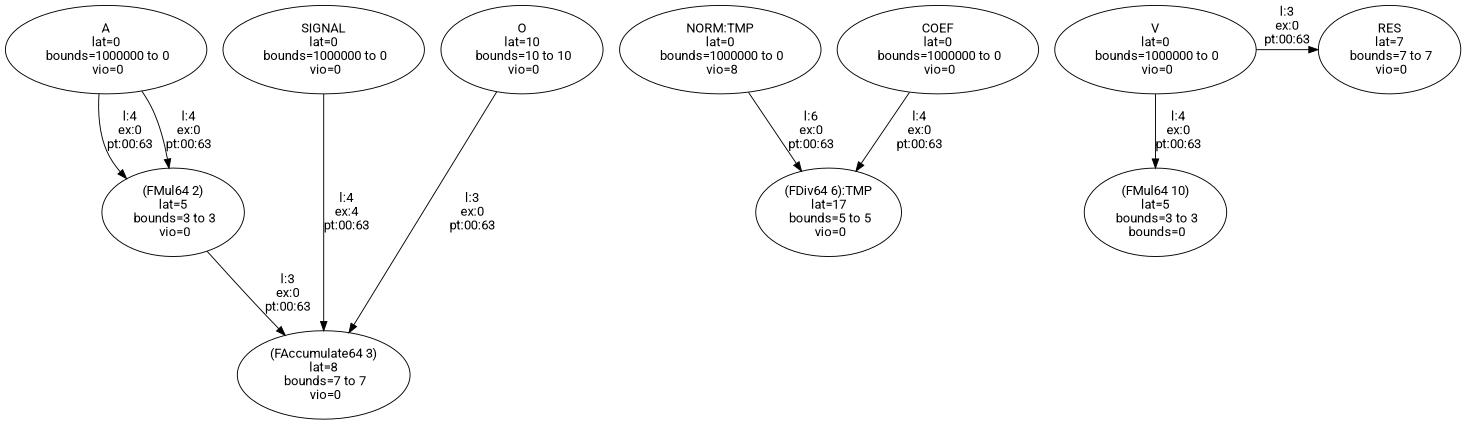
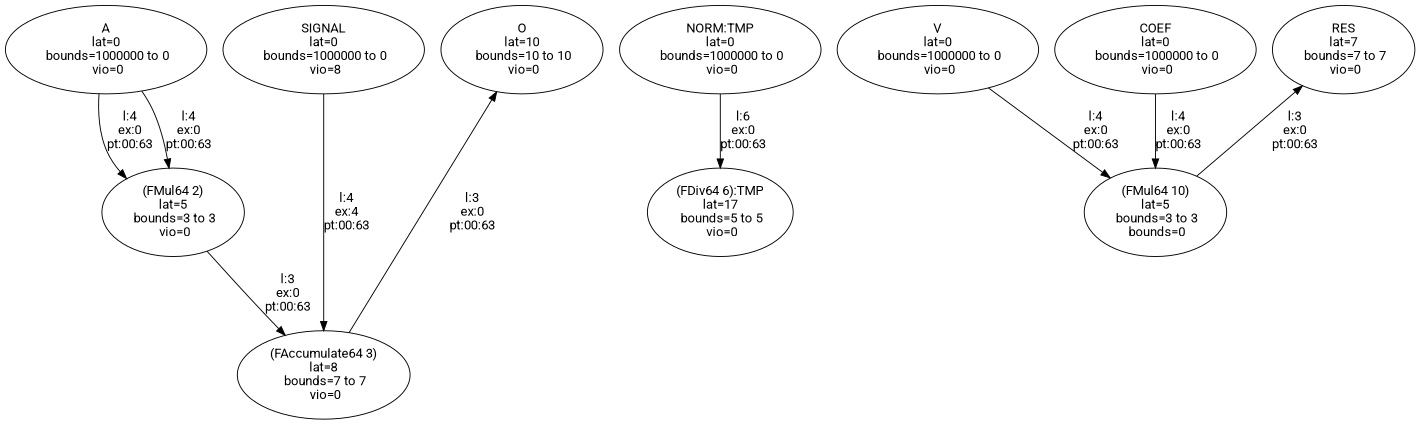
(324, 50) -> (324, 50)
(720, 50) -> (720, 50)
(1282, 50) -> (1246, 134)
(885, 128) -> (1155, 126)
(425, 208) -> (420, 216)
